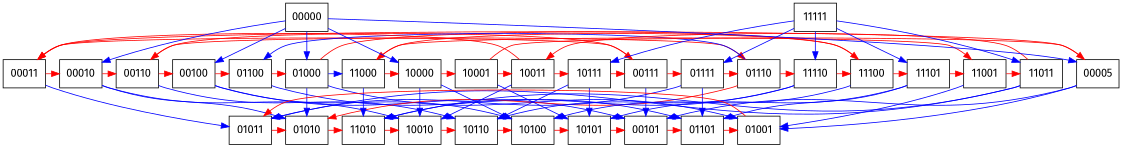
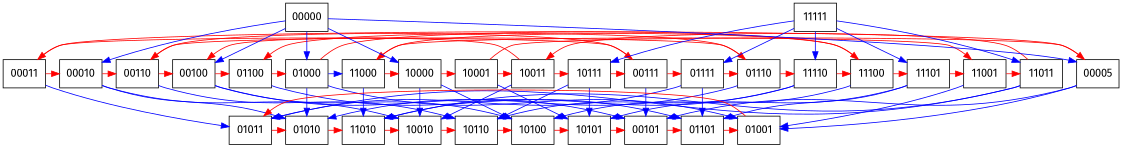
(283, 33) -> (367, 38)
(509, 33) -> (509, 33)
(537, 103) -> (537, 103)
